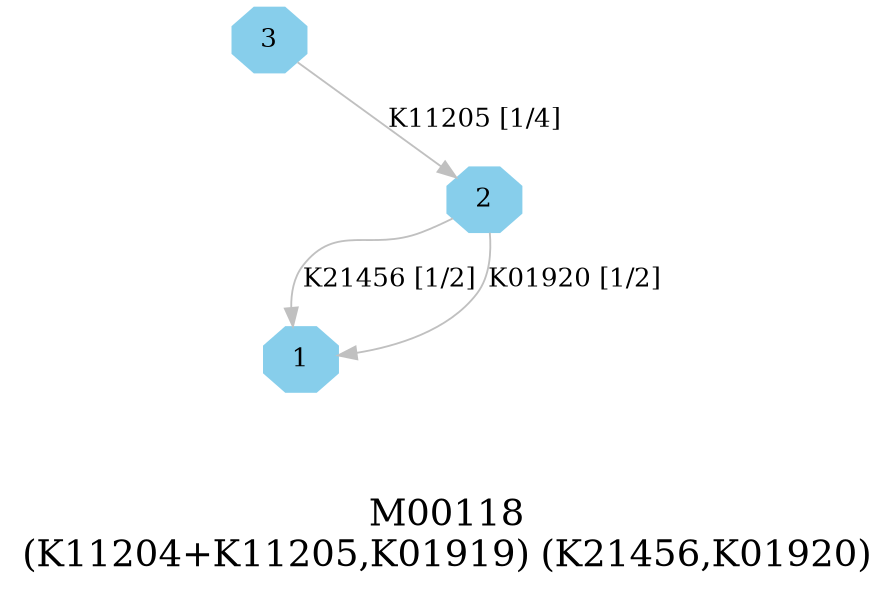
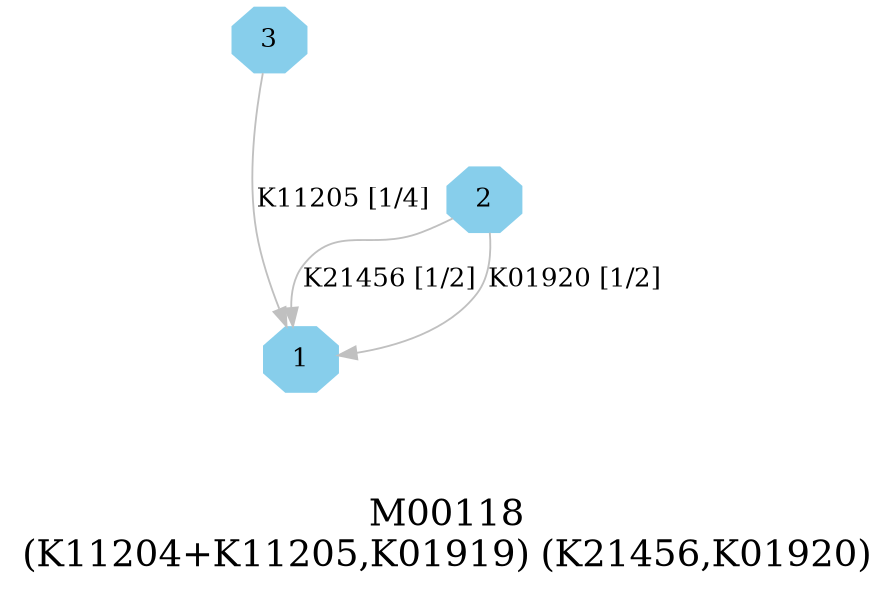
(369, 114) -> (253, 192)
